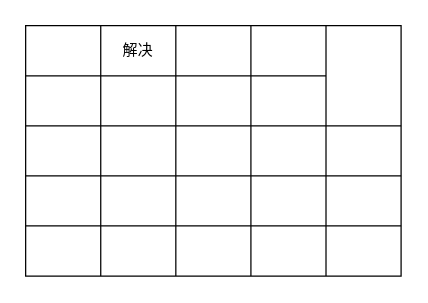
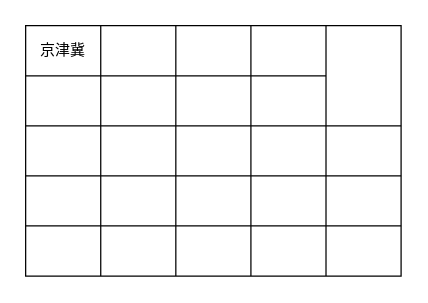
none -> (63, 51)
(138, 51) -> none
